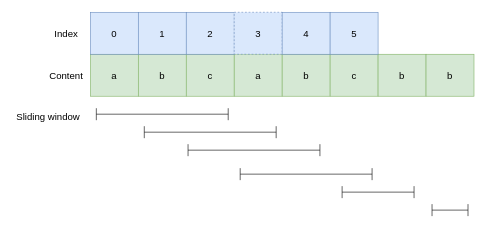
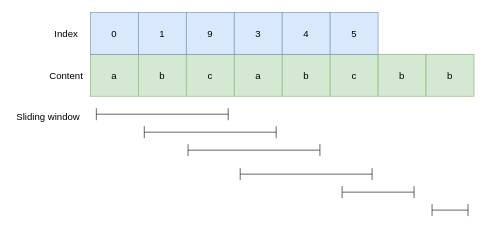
(210, 33) -> (210, 33)
(258, 33) -> (258, 33)
